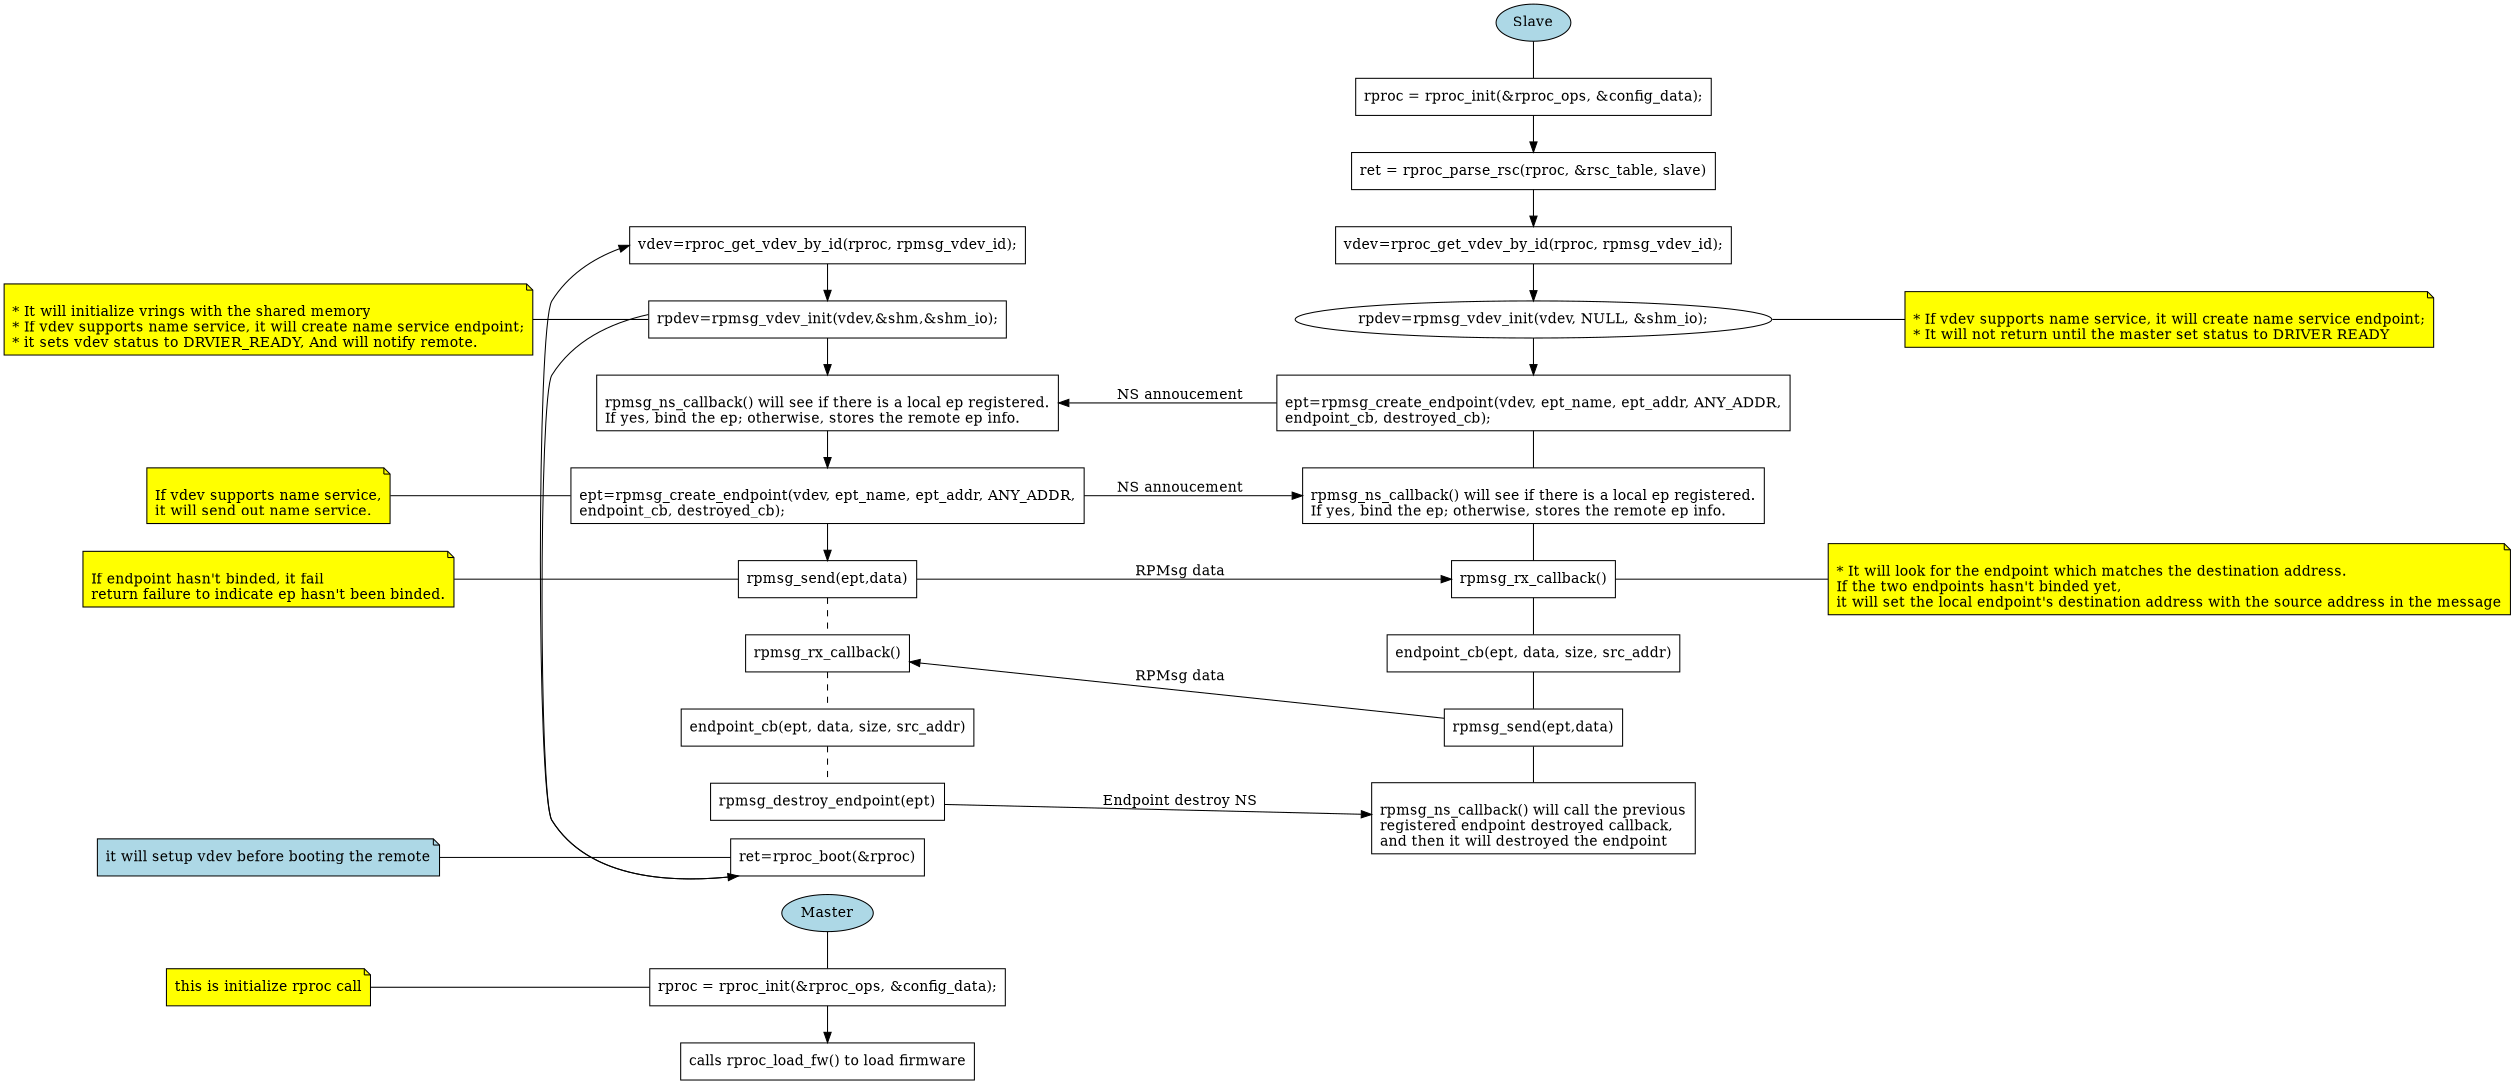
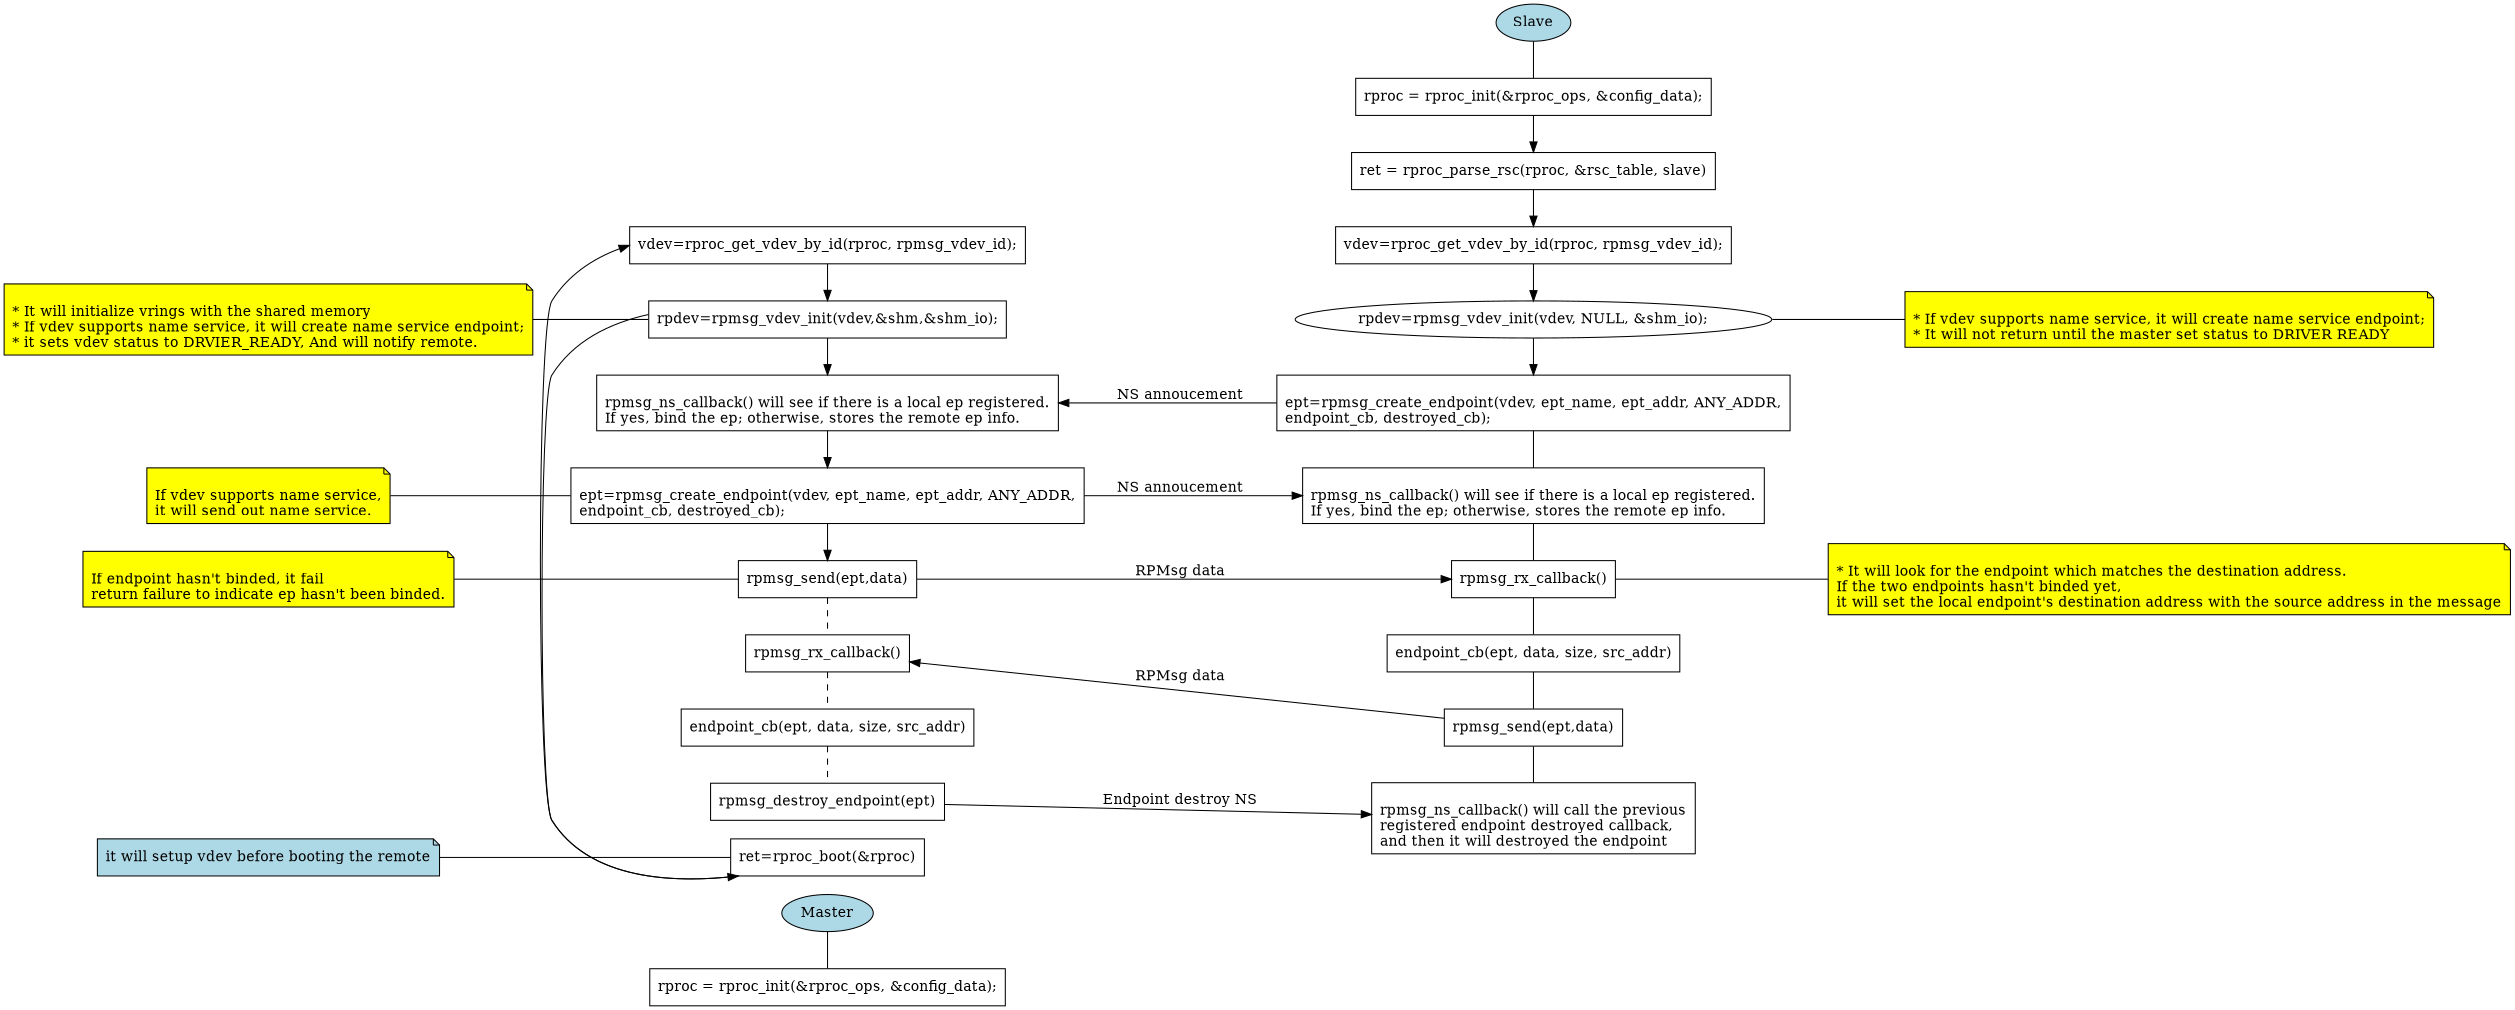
(268, 987) -> none
(828, 1061) -> none
